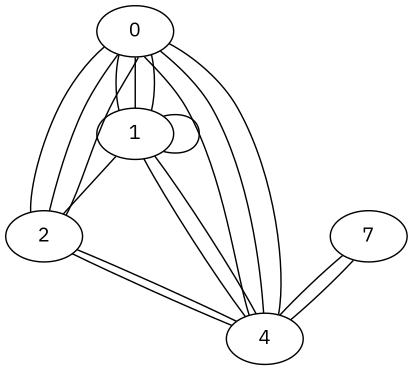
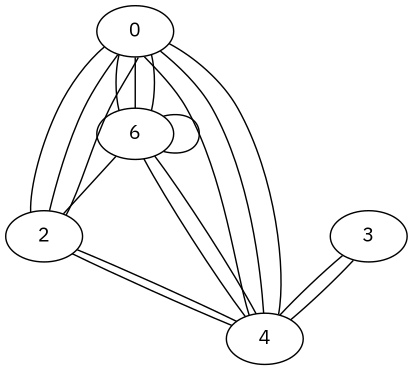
(135, 134) -> (135, 134)
(369, 236) -> (369, 236)
